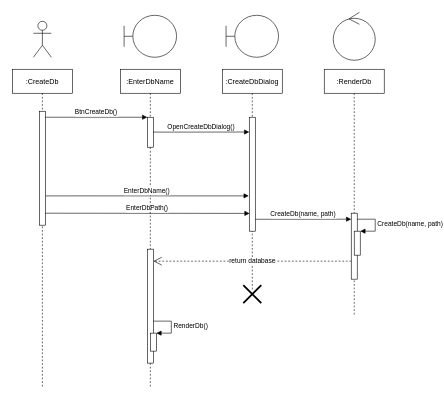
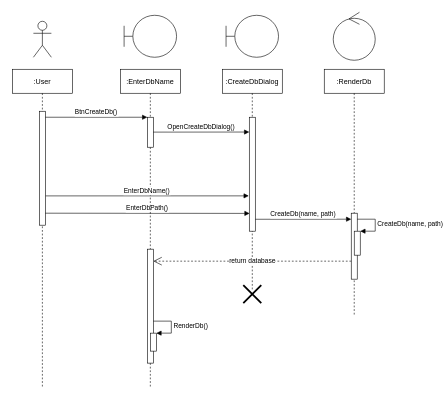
(42, 82) -> (42, 82)
